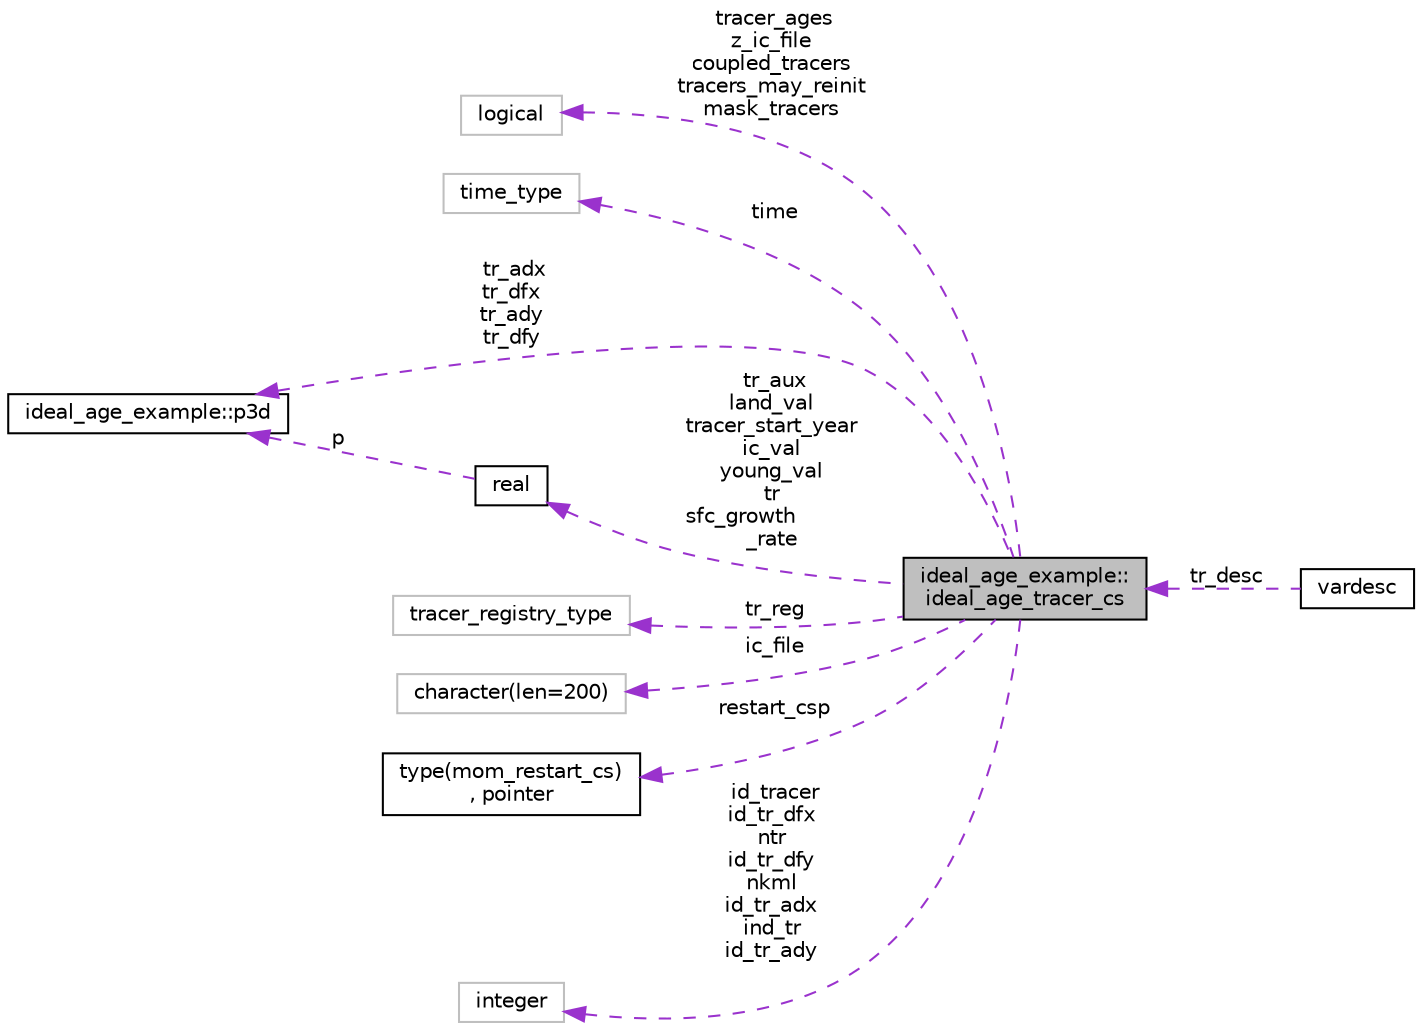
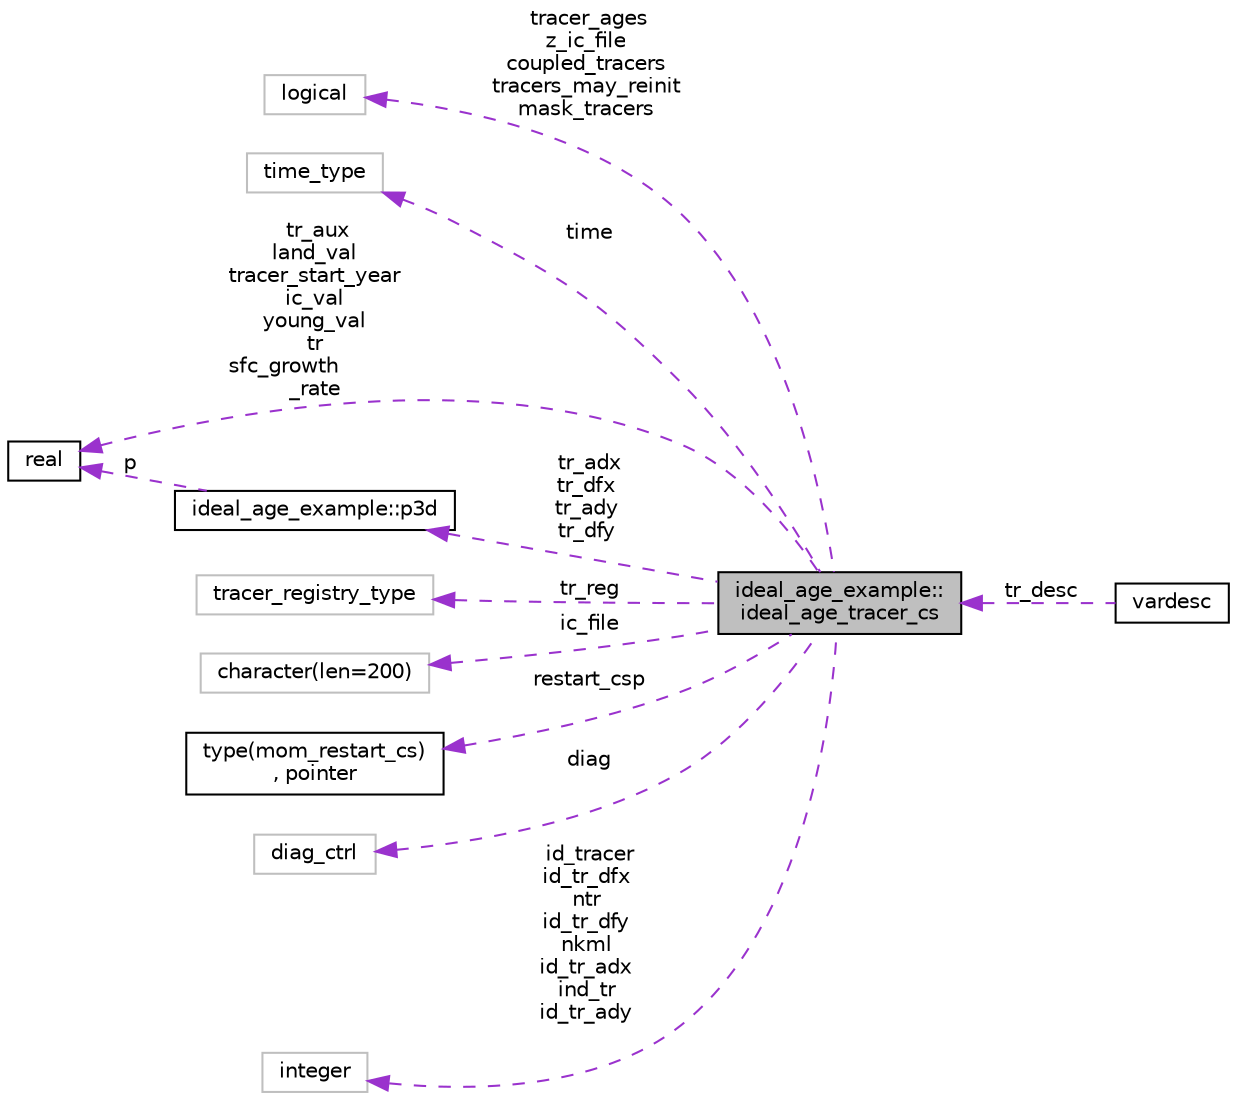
(372, 458) -> (154, 481)
none -> (315, 854)
